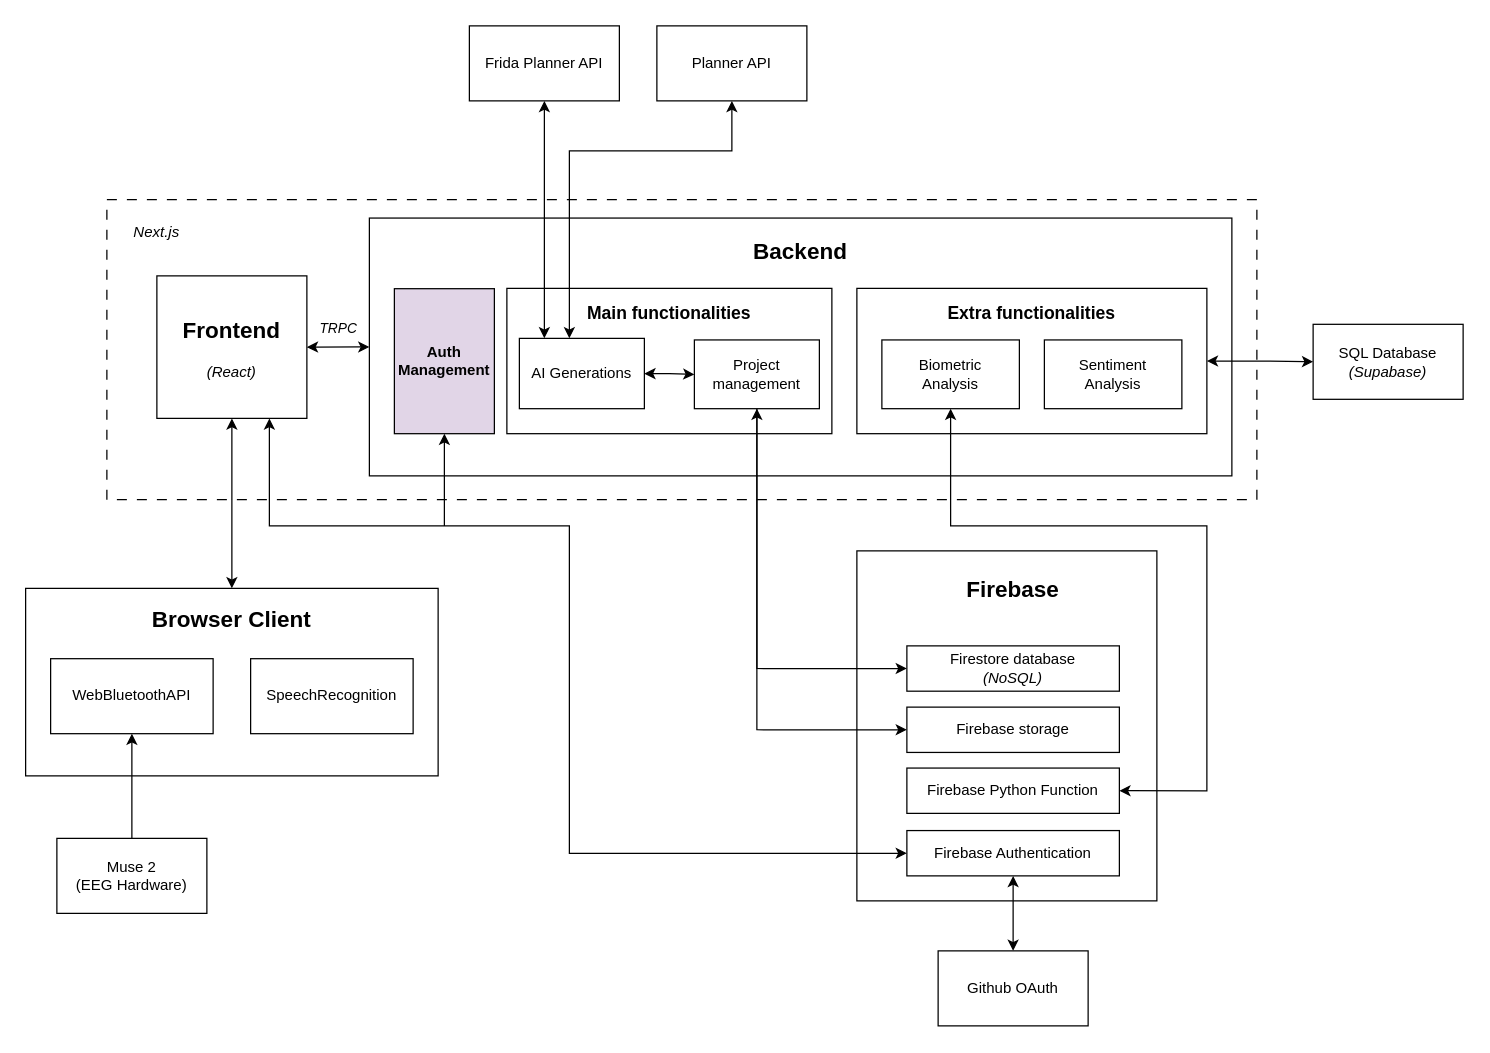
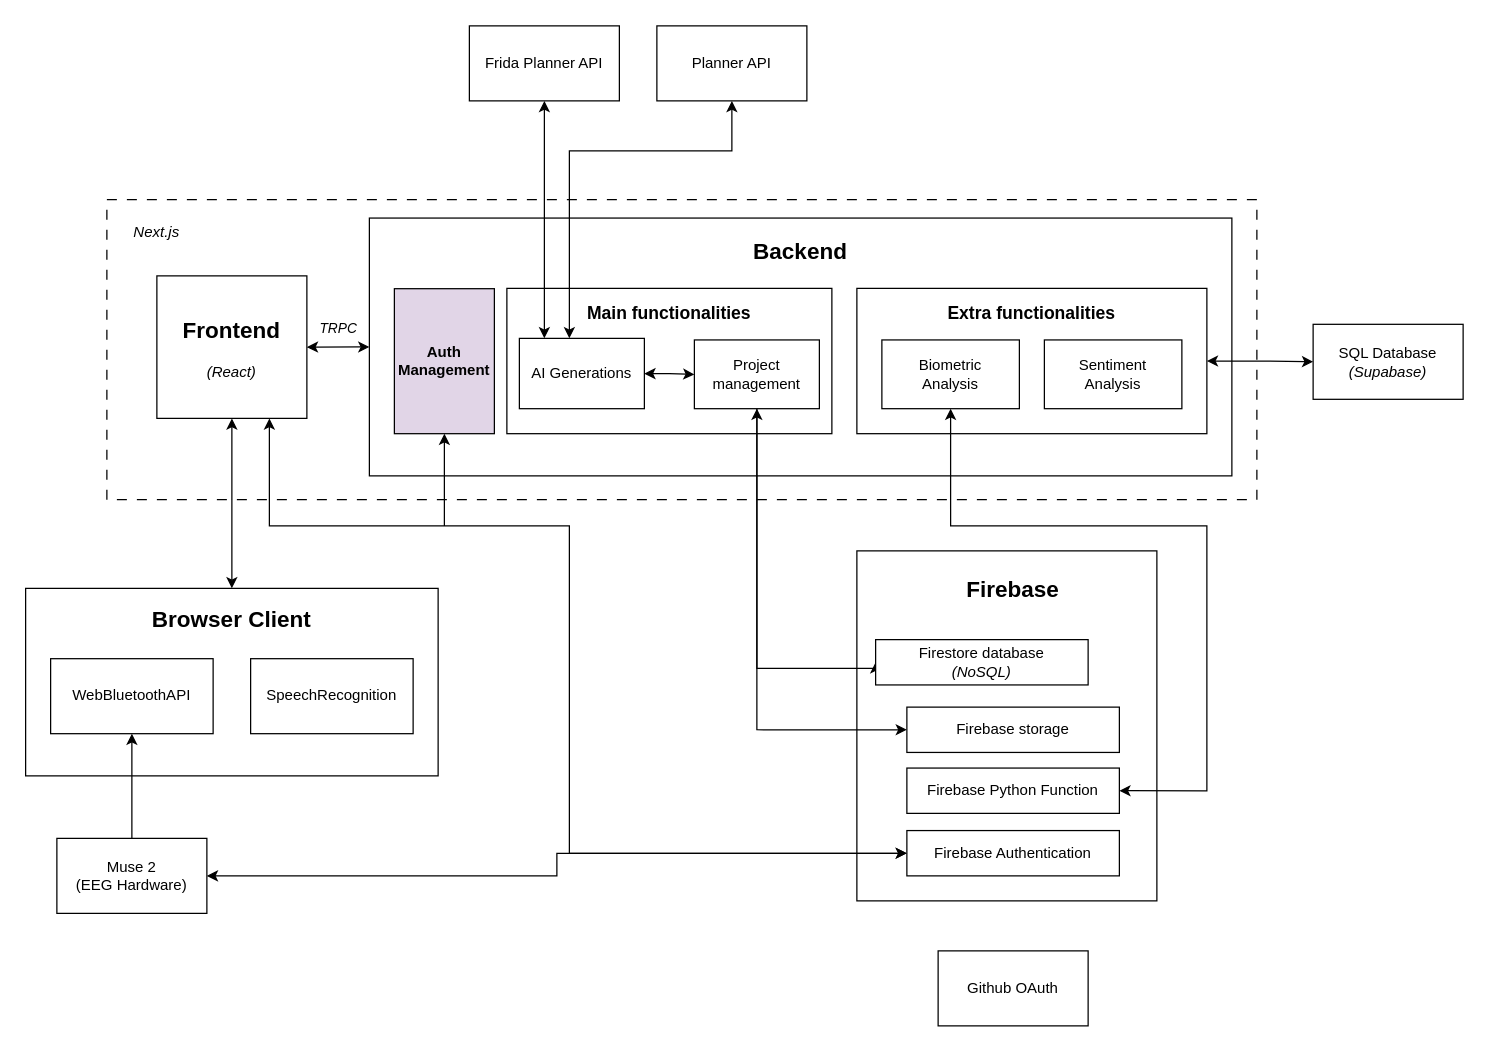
(1013, 668) -> (982, 662)
(1013, 913) -> (402, 876)
